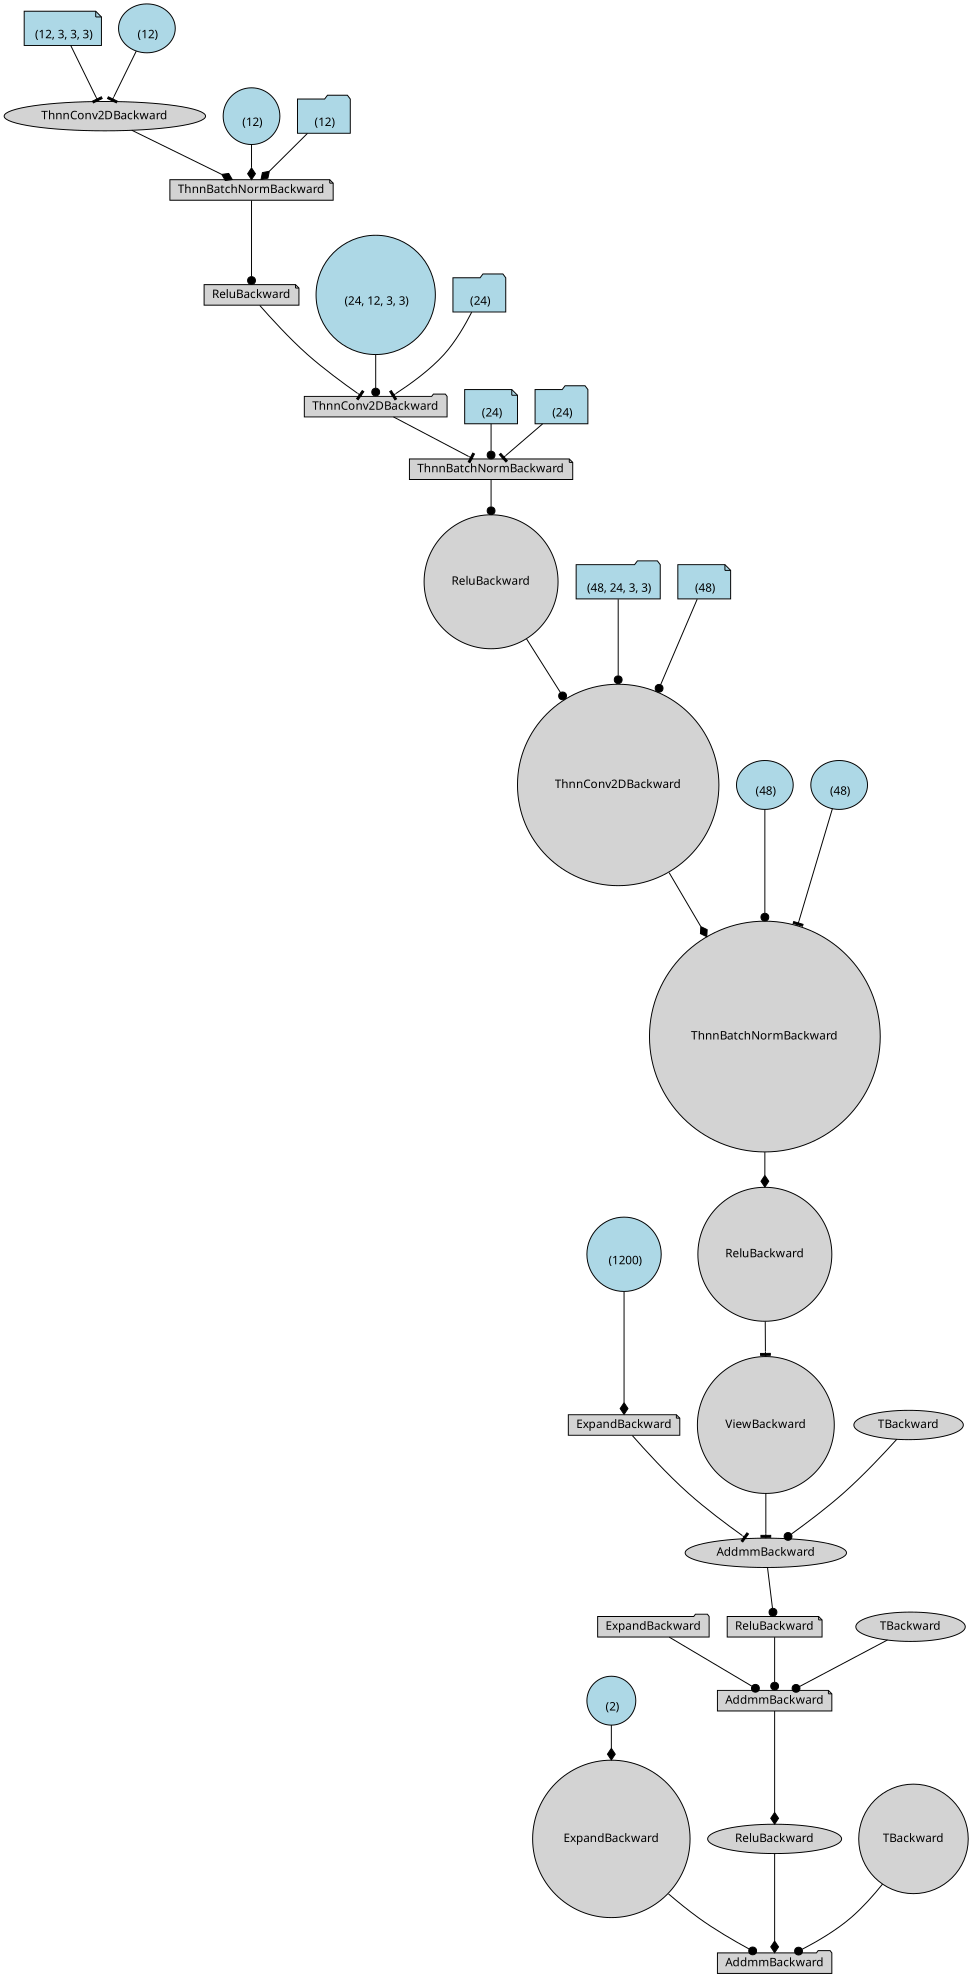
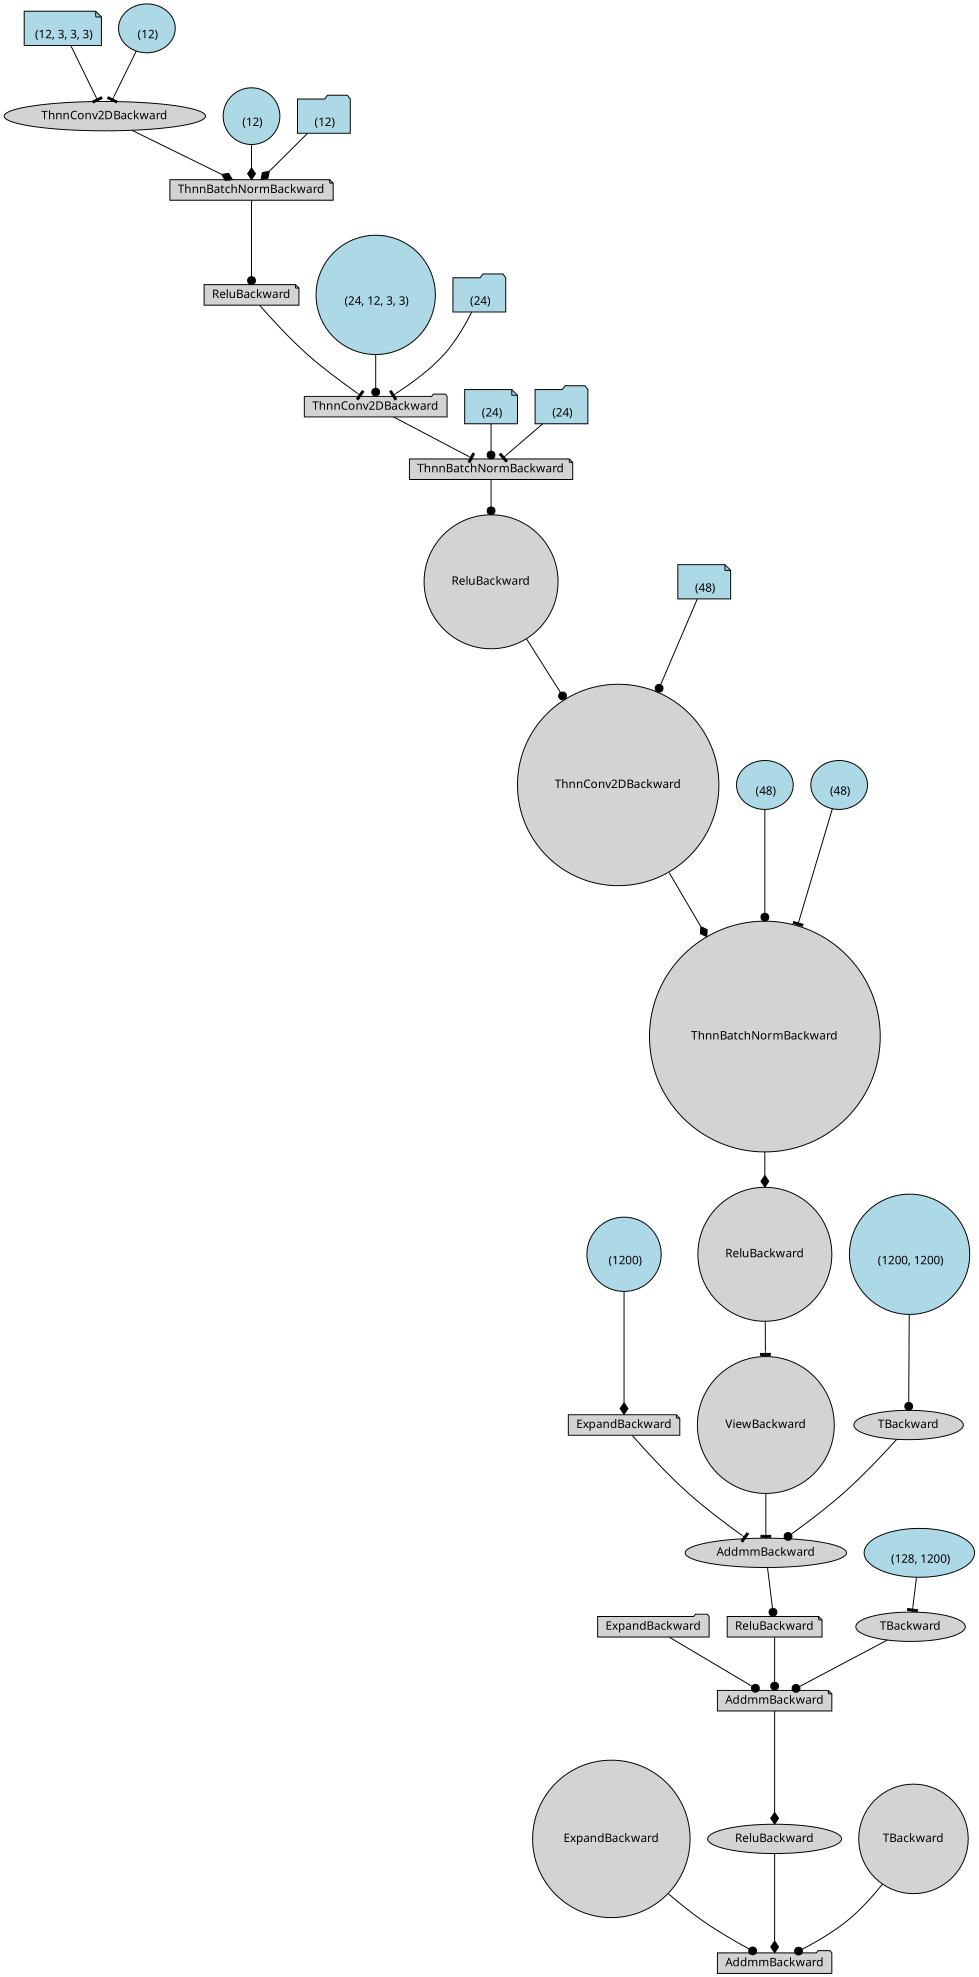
(618, 582) -> none
none -> (910, 1254)
none -> (919, 1553)
(611, 1701) -> none
